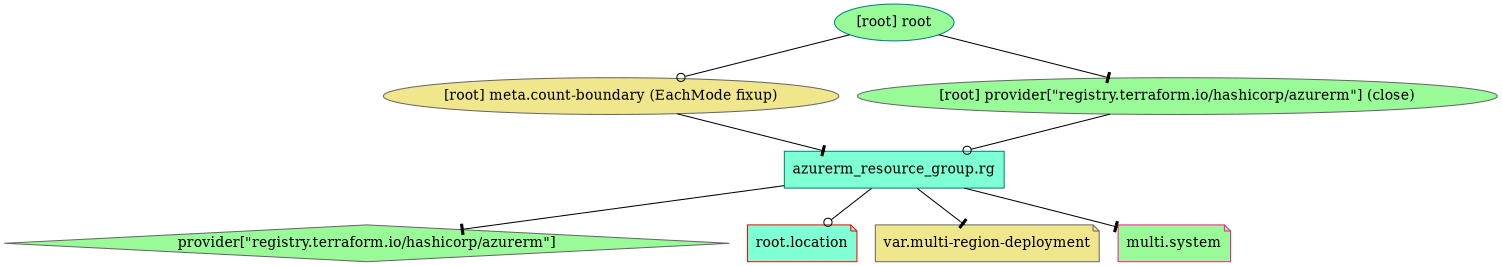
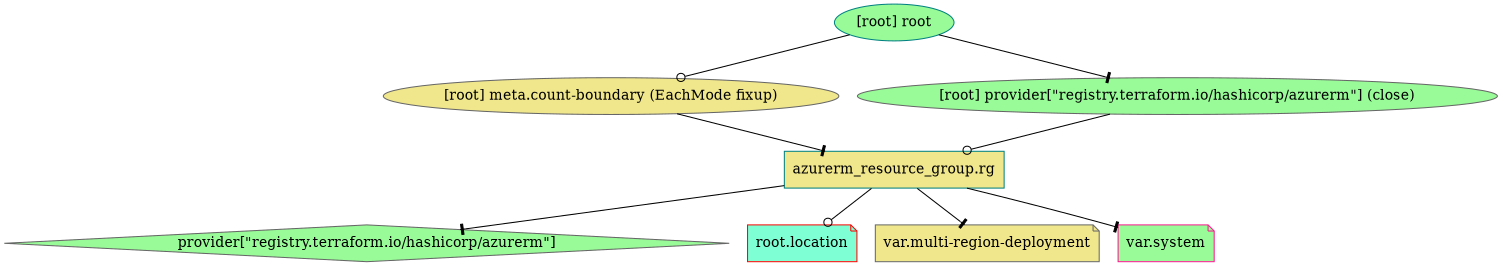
(894, 170) -> (894, 170)
(1174, 243) -> (1166, 243)
